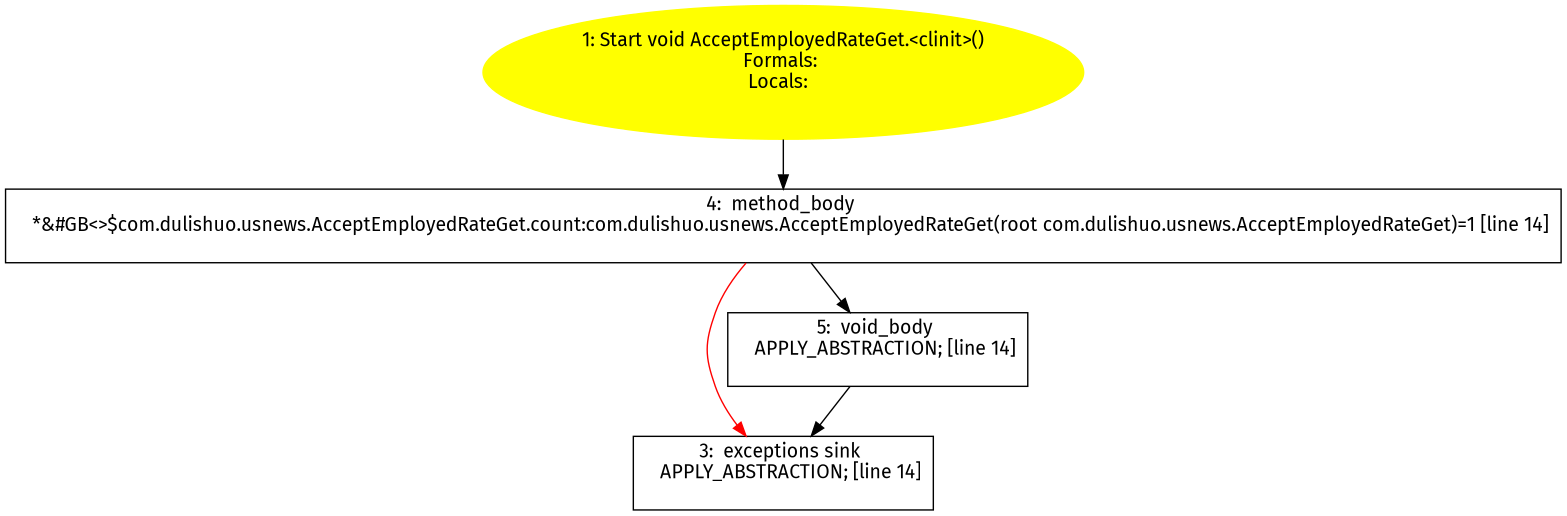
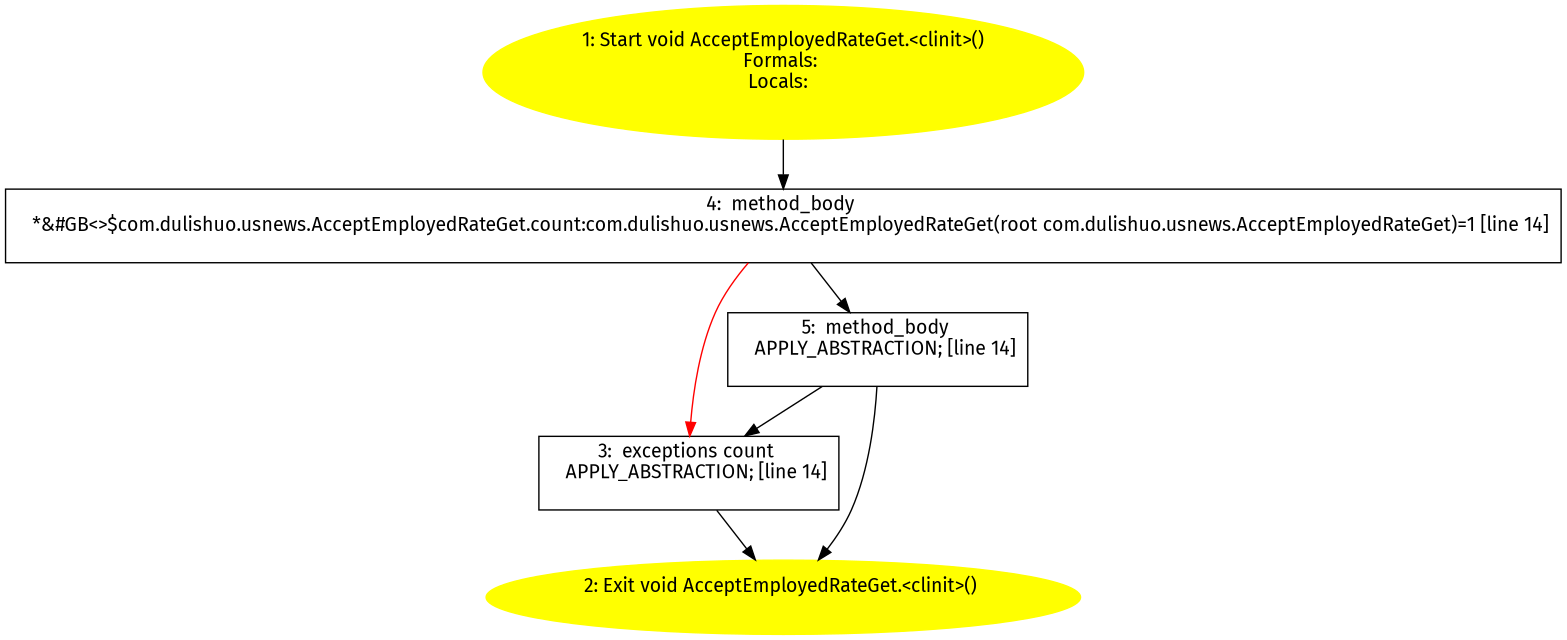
(878, 350) -> (878, 350)
(783, 473) -> (689, 473)
none -> (783, 597)
